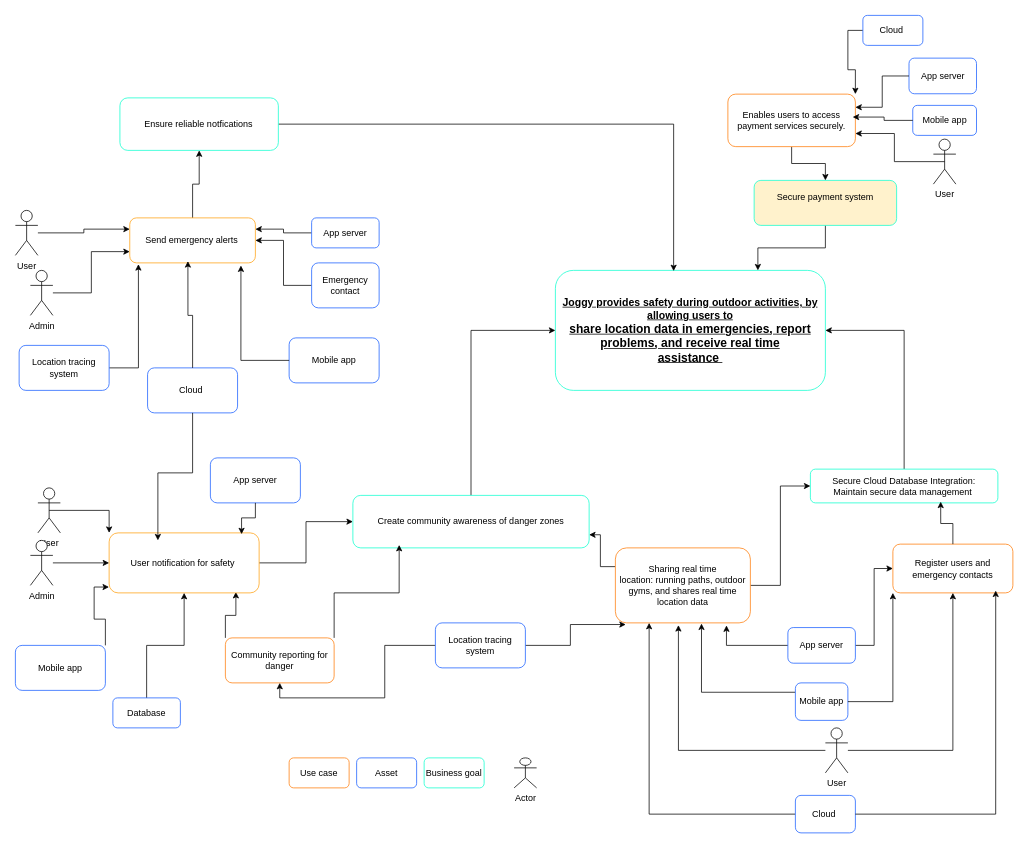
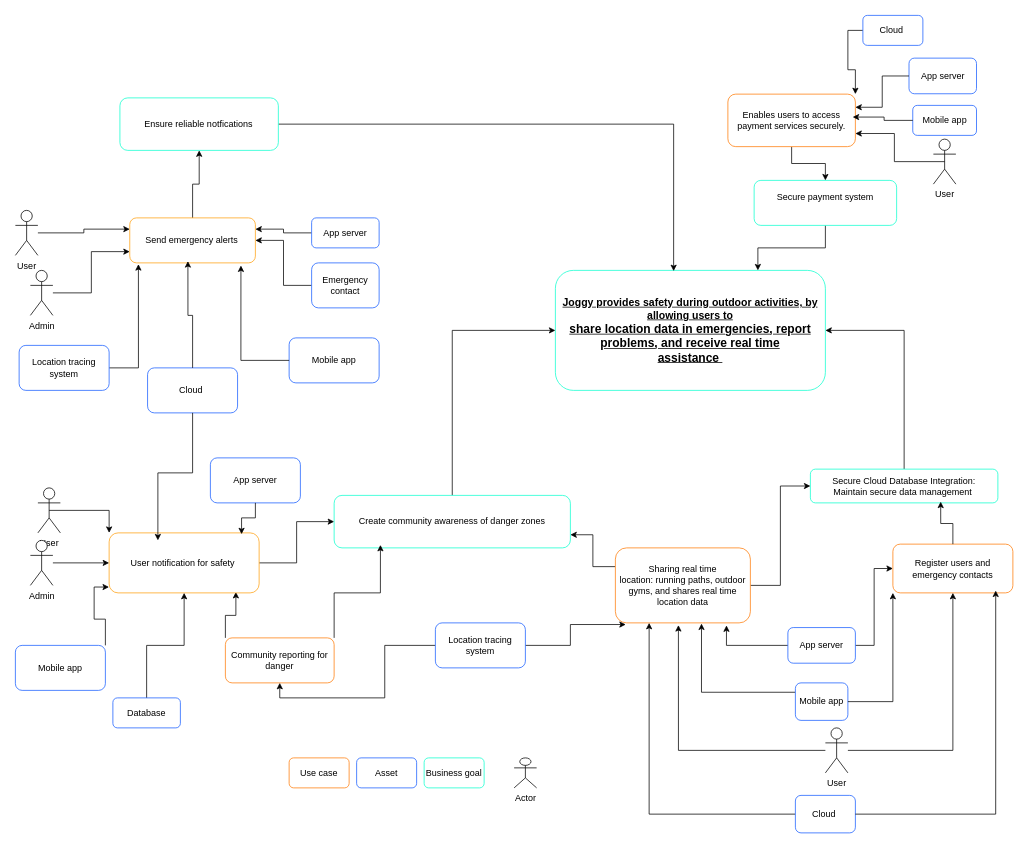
(825, 203) -> (825, 203)
(471, 522) -> (452, 522)
